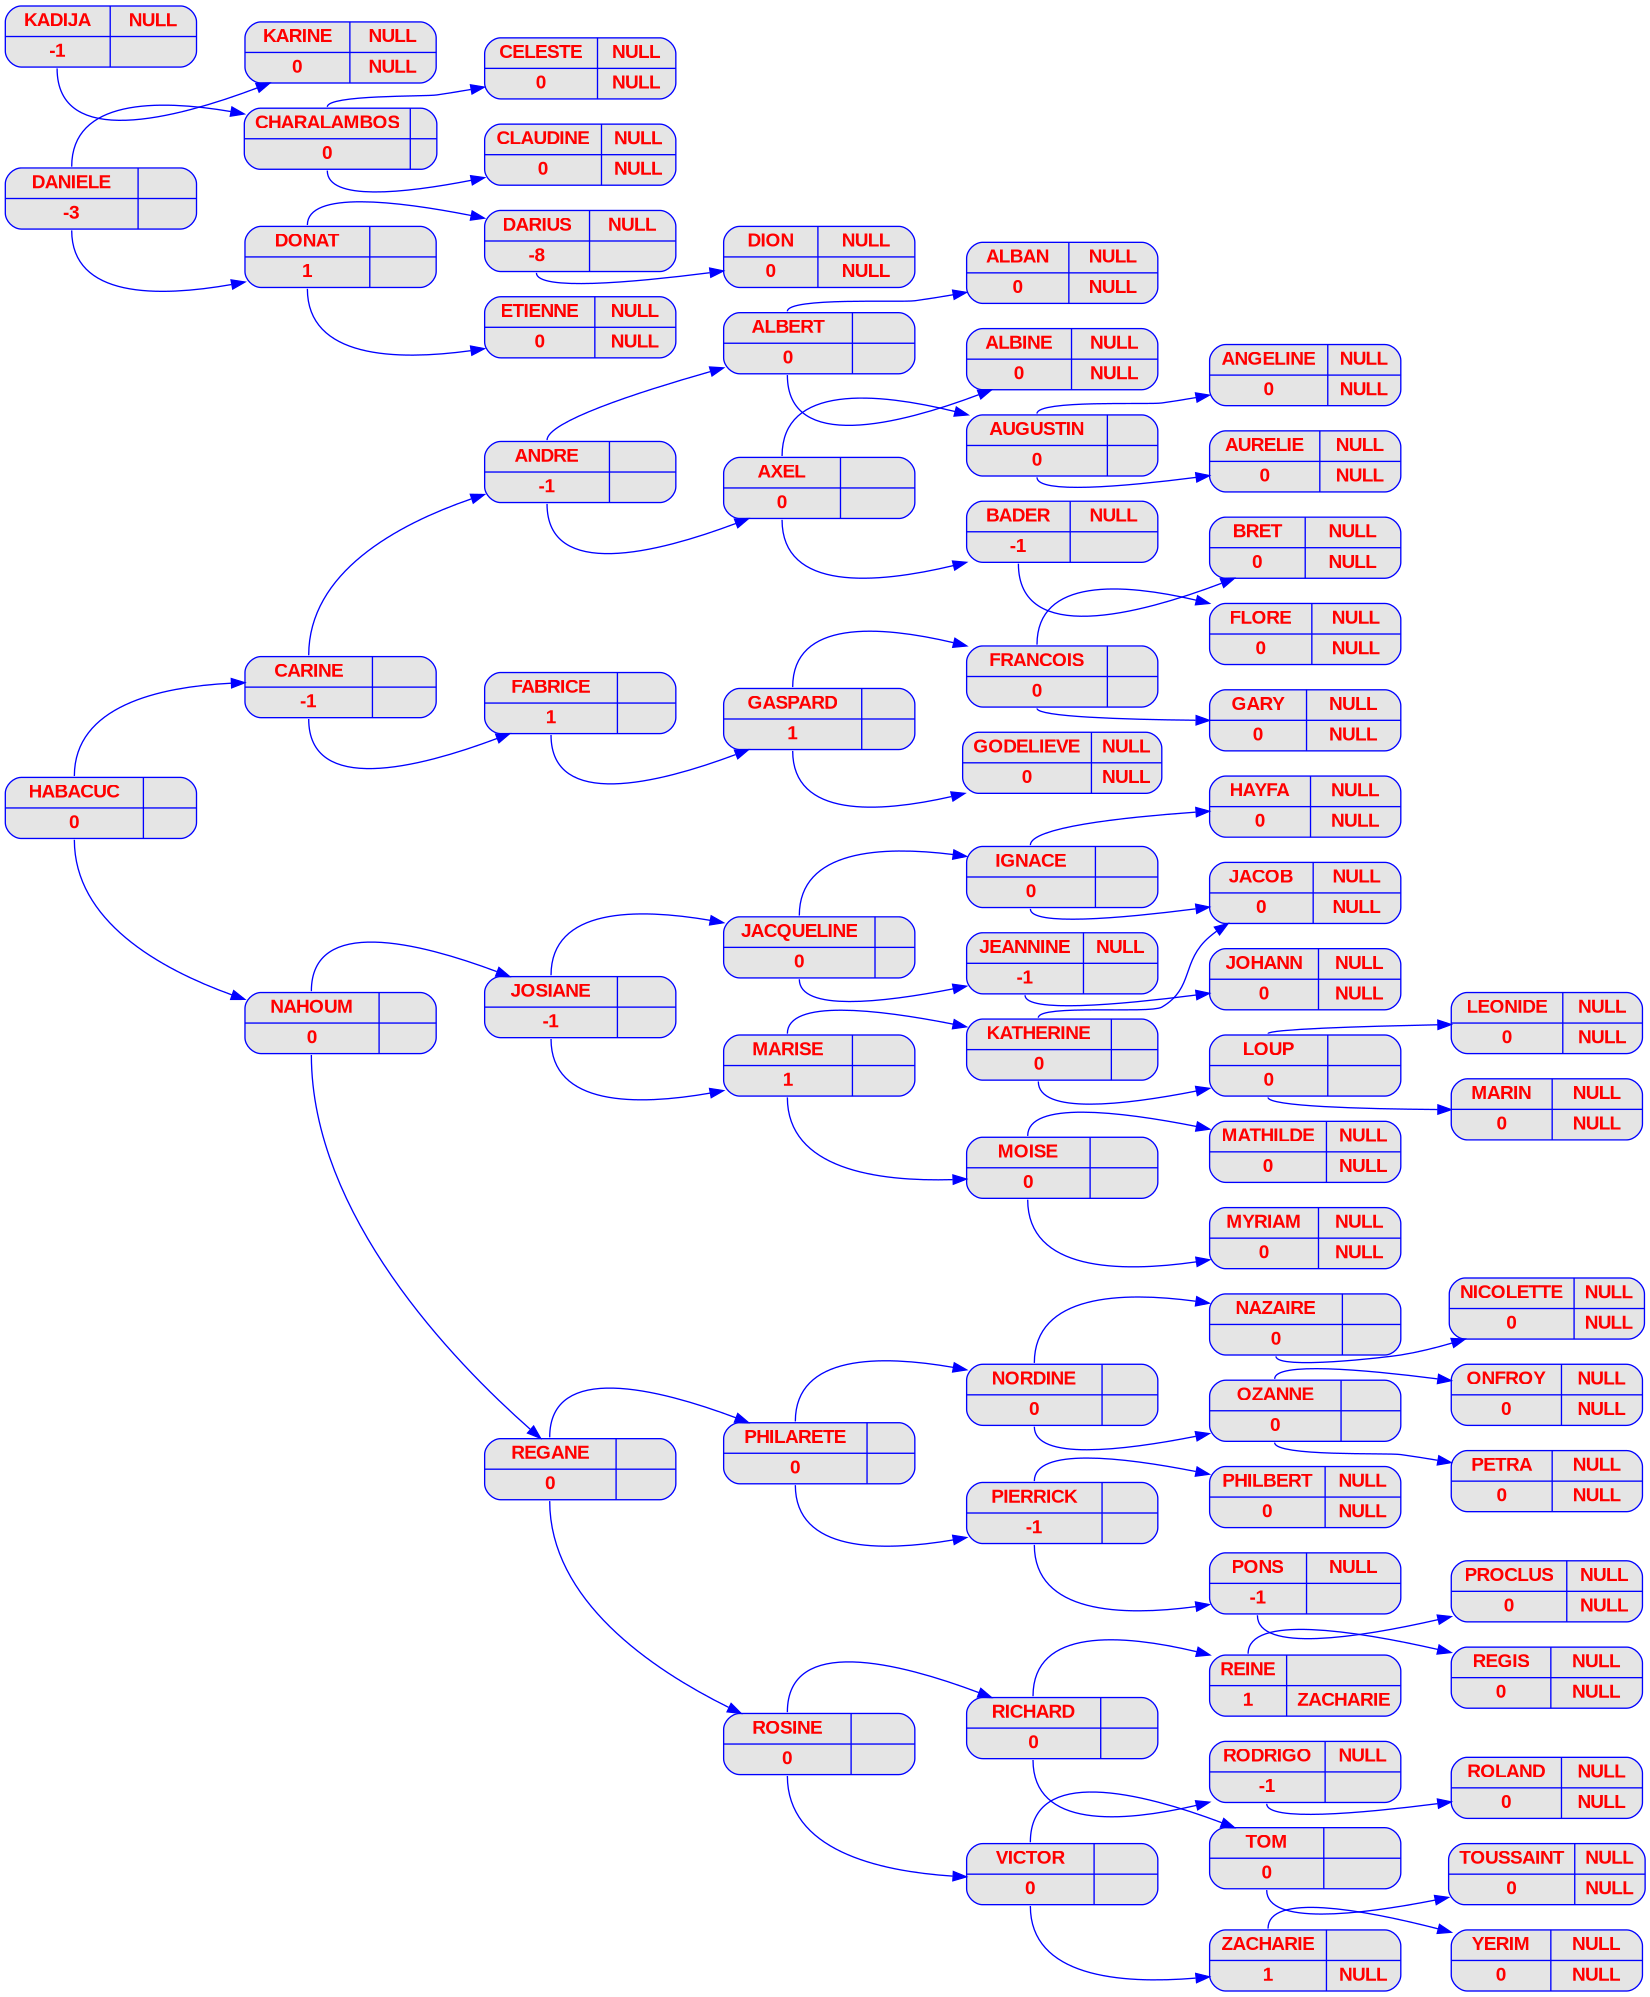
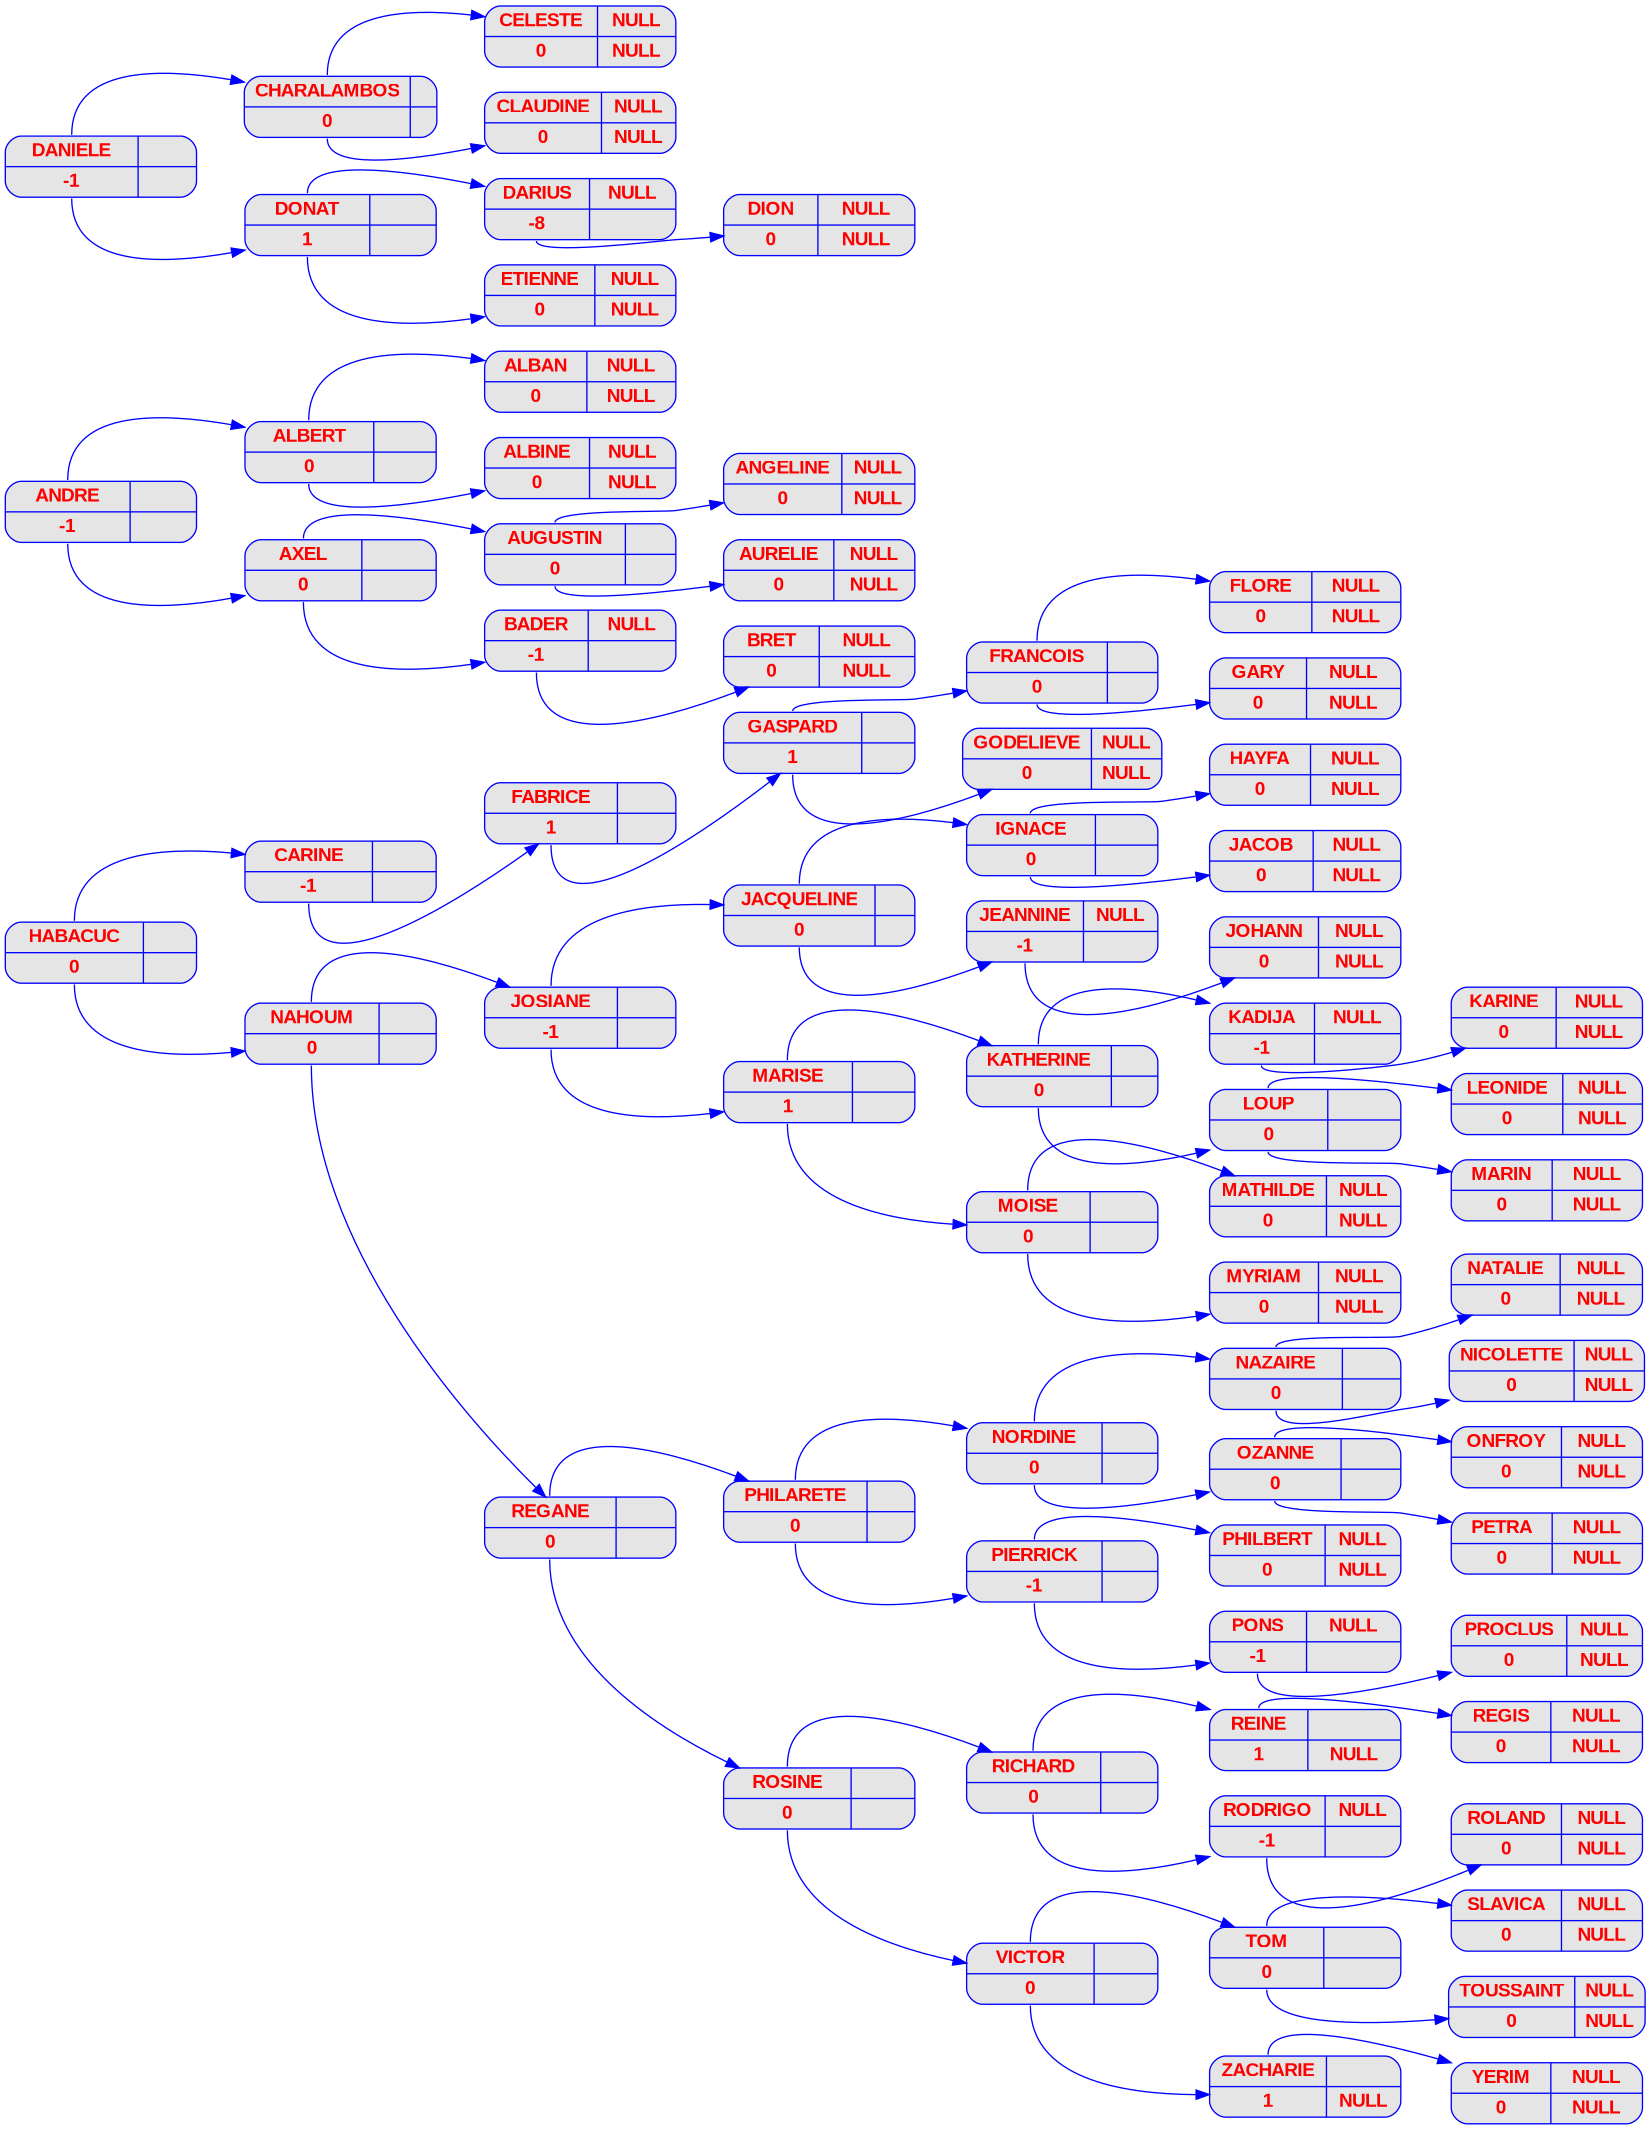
(72, 213) -> (72, 181)
(365, 554) -> none
(1147, 1009) -> (1103, 990)
none -> (1547, 1285)
(1344, 1700) -> (1354, 1755)
none -> (1547, 1921)
